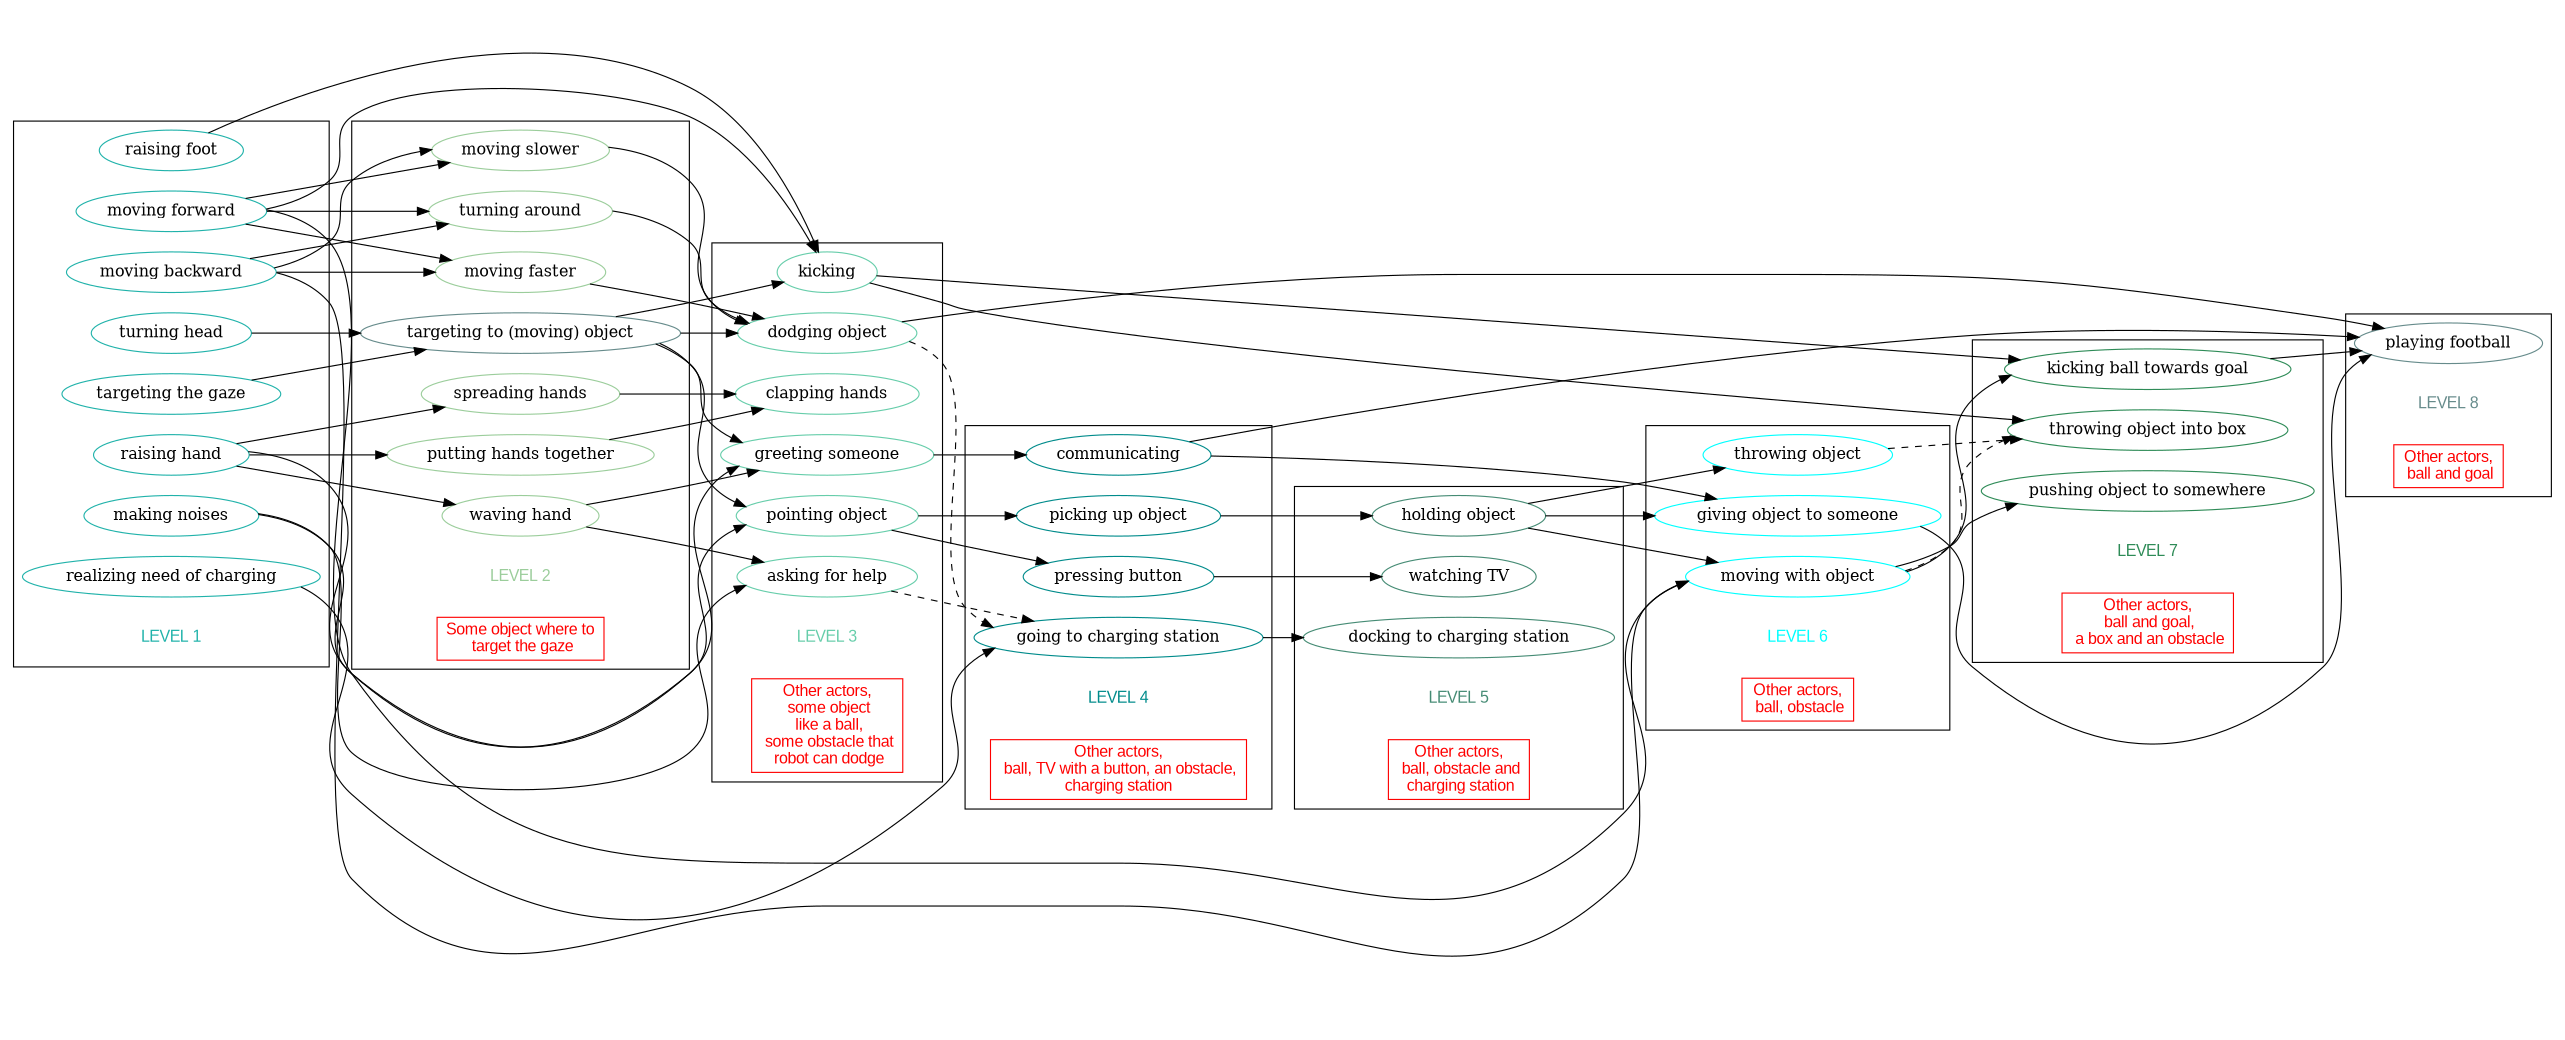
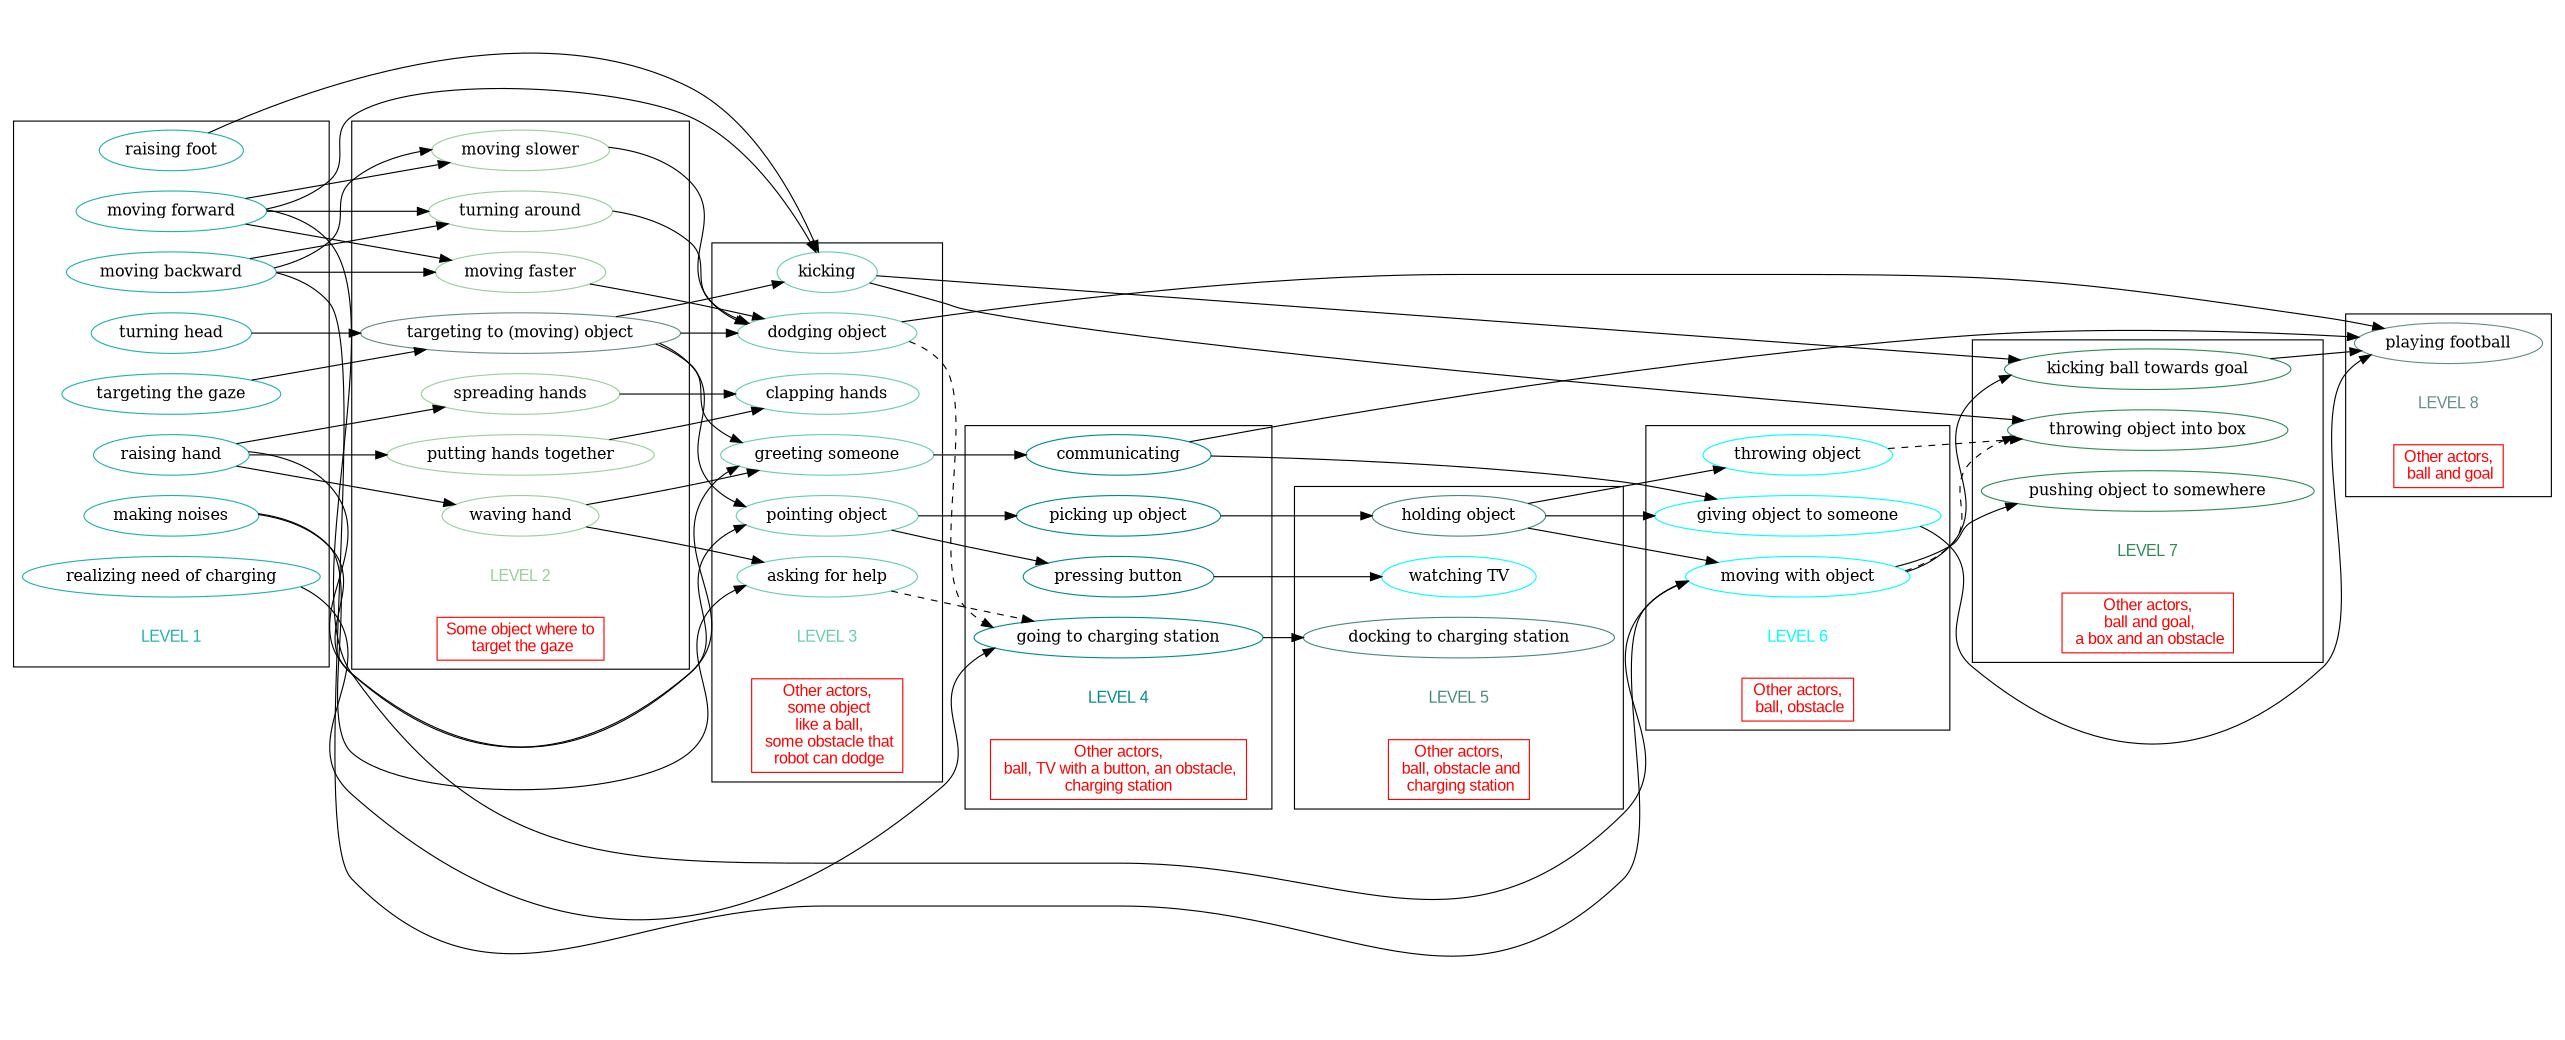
(1459, 577) -> (1459, 577)
